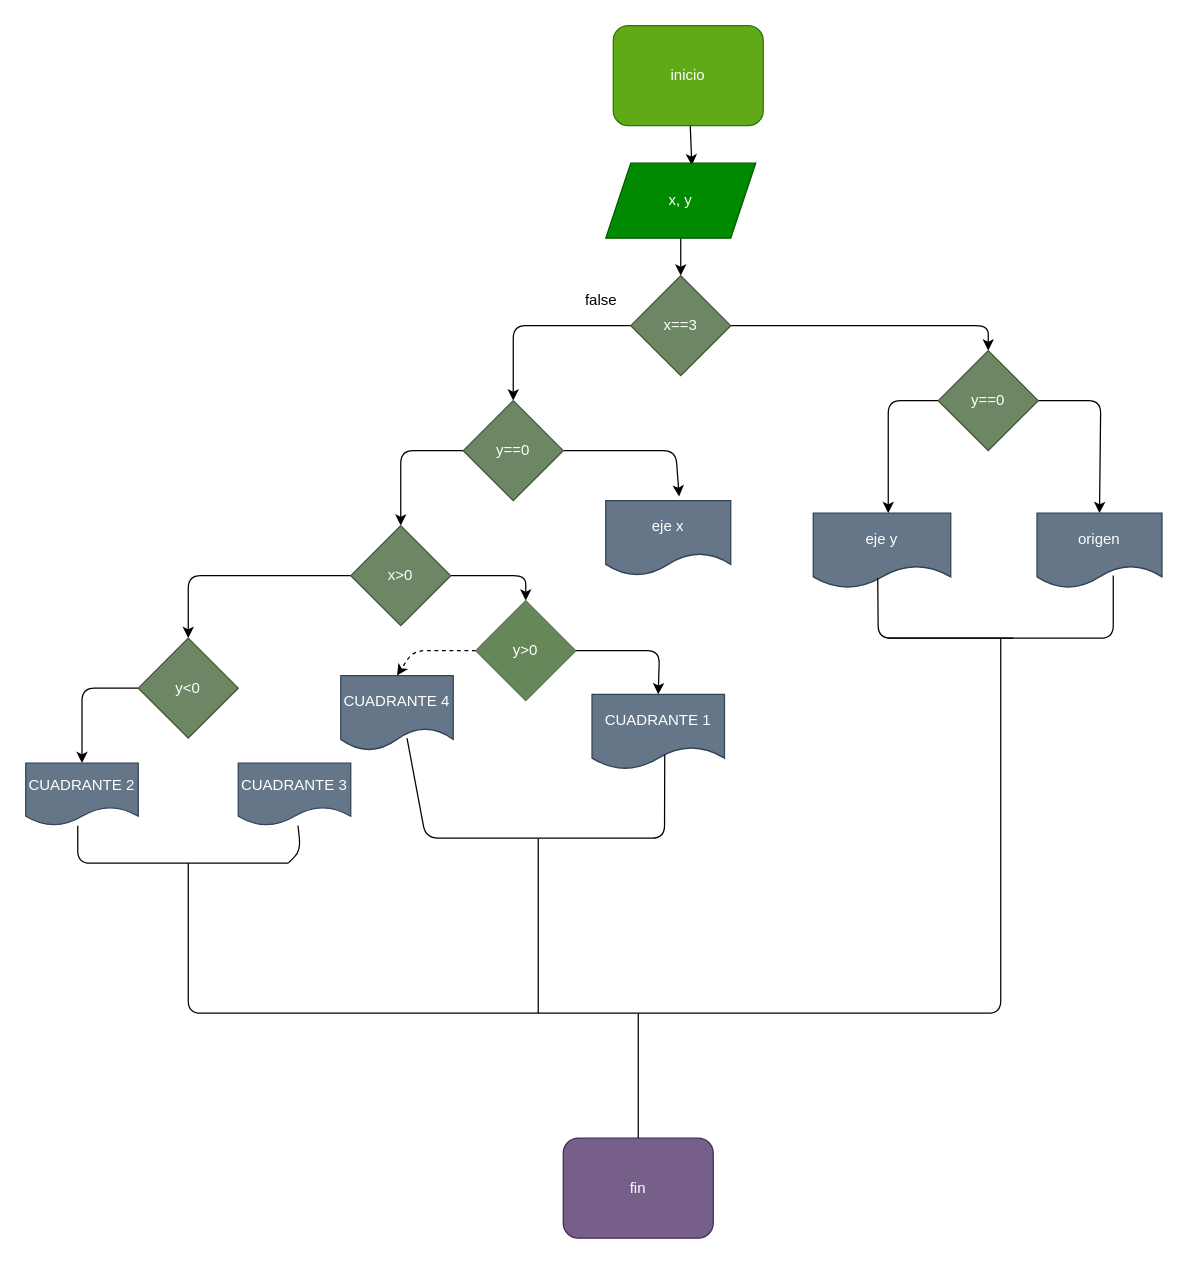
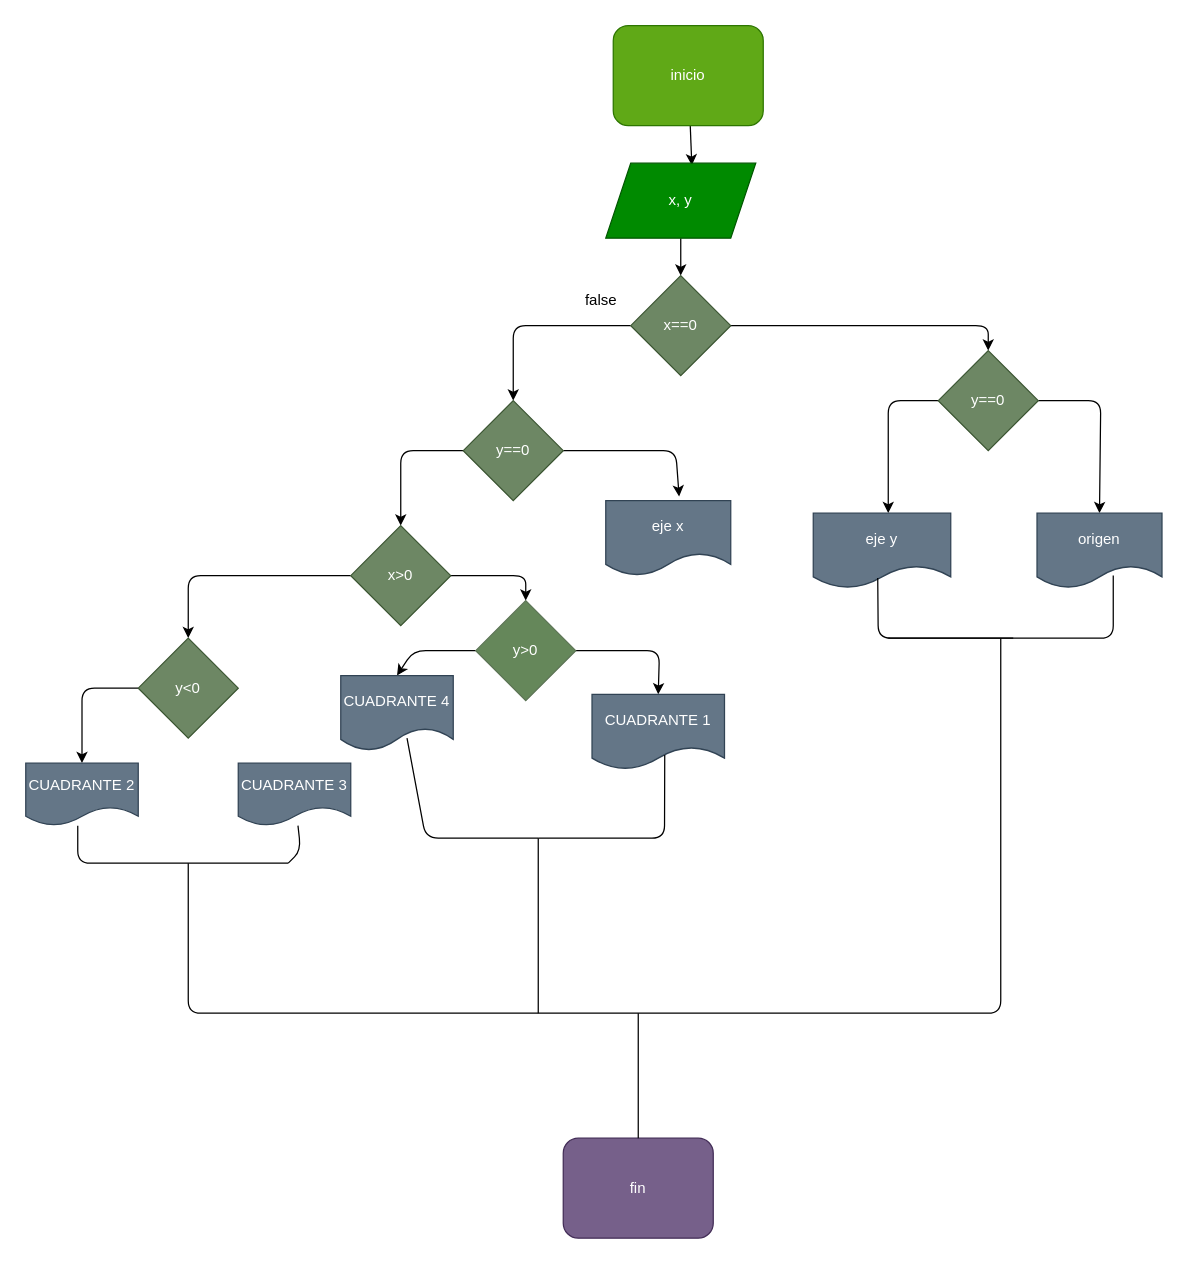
(681, 326) -> (681, 326)
(435, 651) -> (435, 651)
